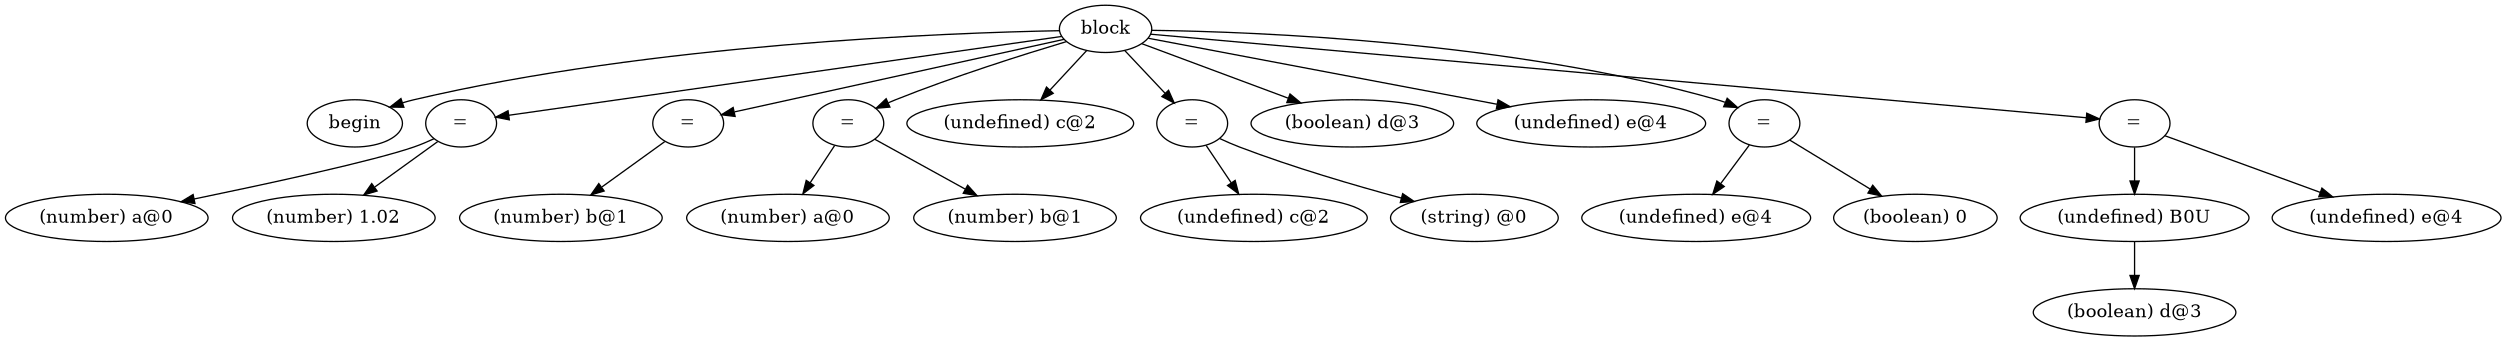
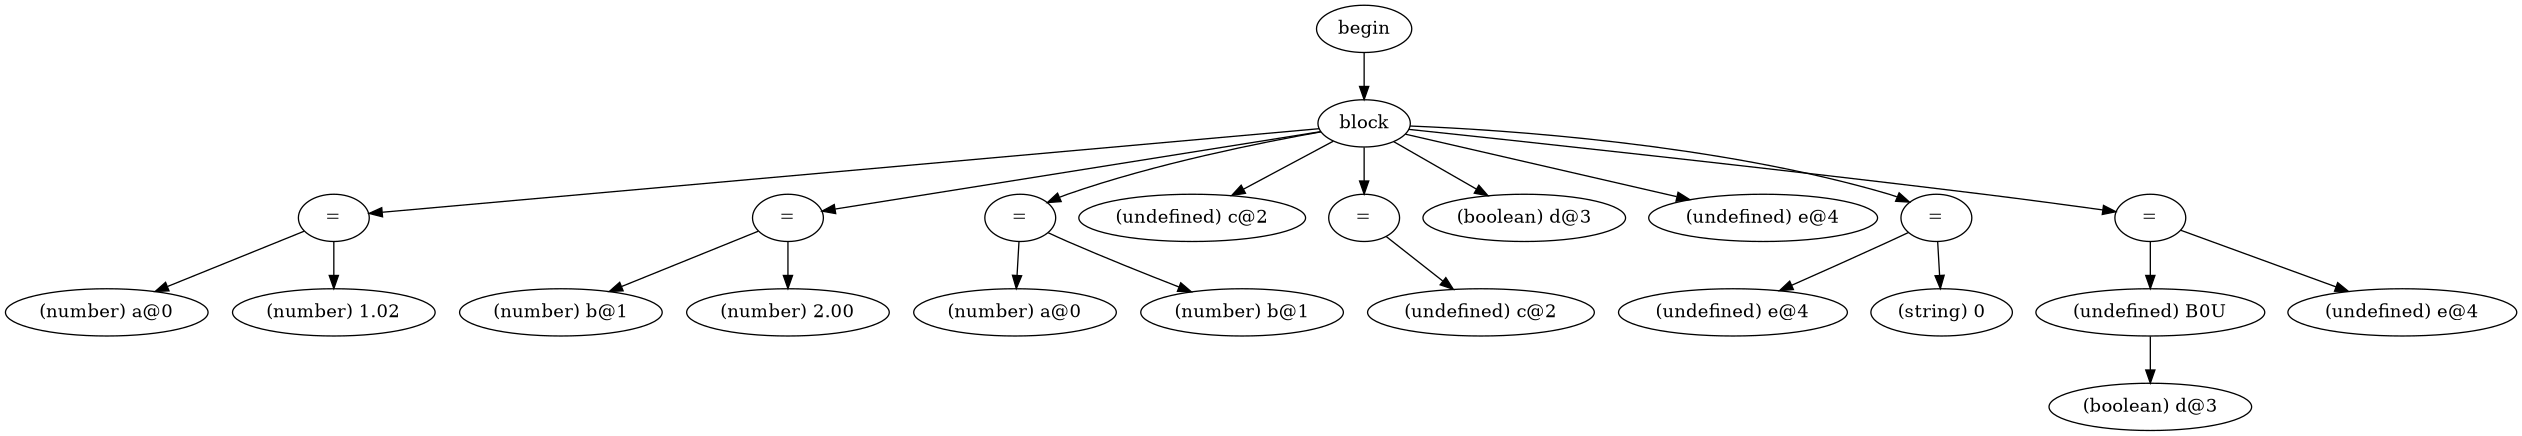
(729, 50) -> (1364, 70)
(1474, 218) -> none
(1915, 218) -> (1942, 312)
none -> (788, 312)
